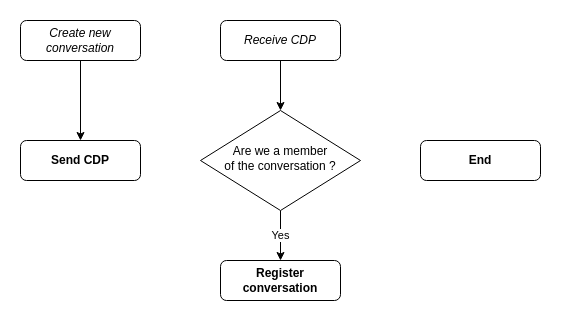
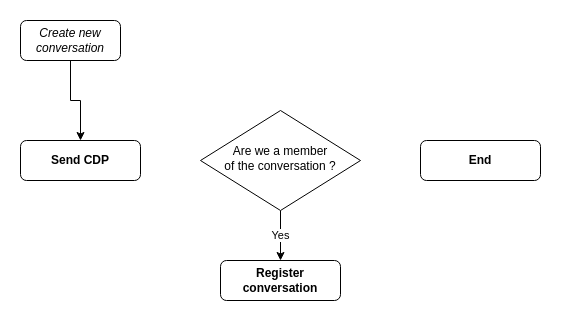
(81, 41) -> (71, 41)
(281, 41) -> none
(281, 82) -> none
